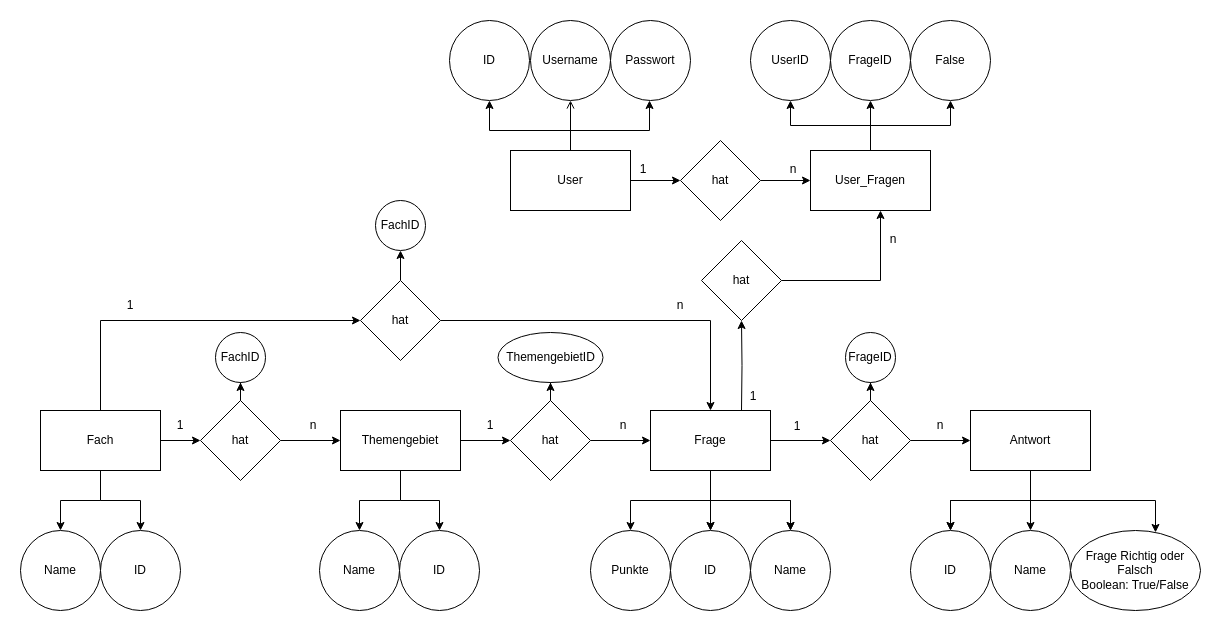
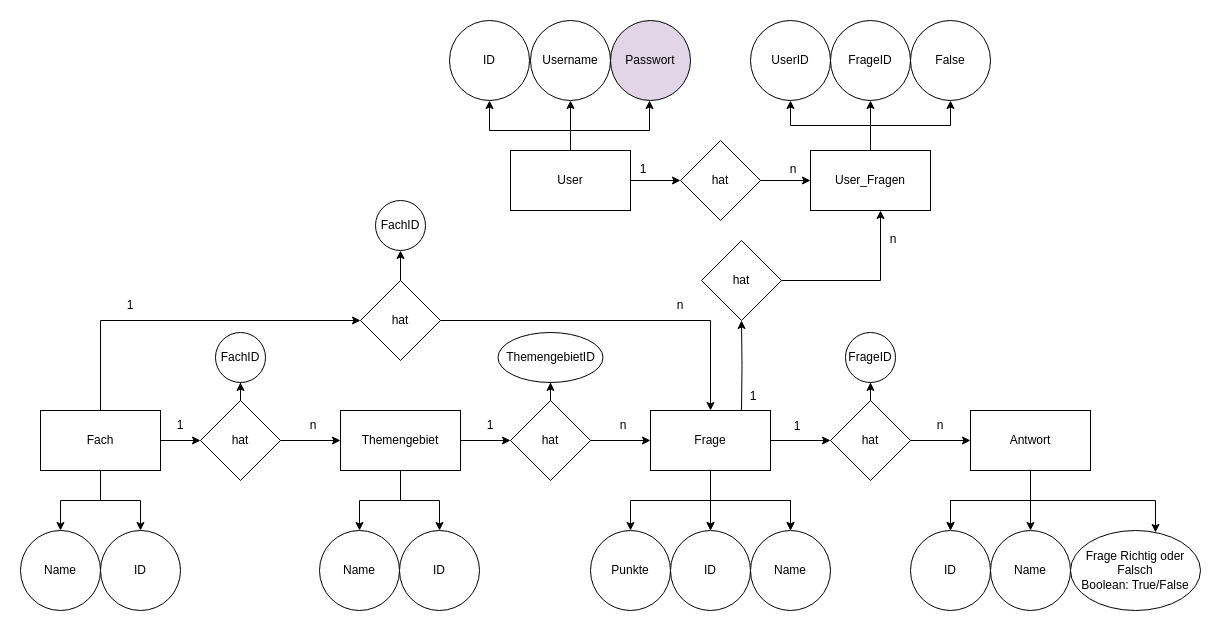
(651, 61) -> (651, 61)
(571, 106) -> (571, 108)
